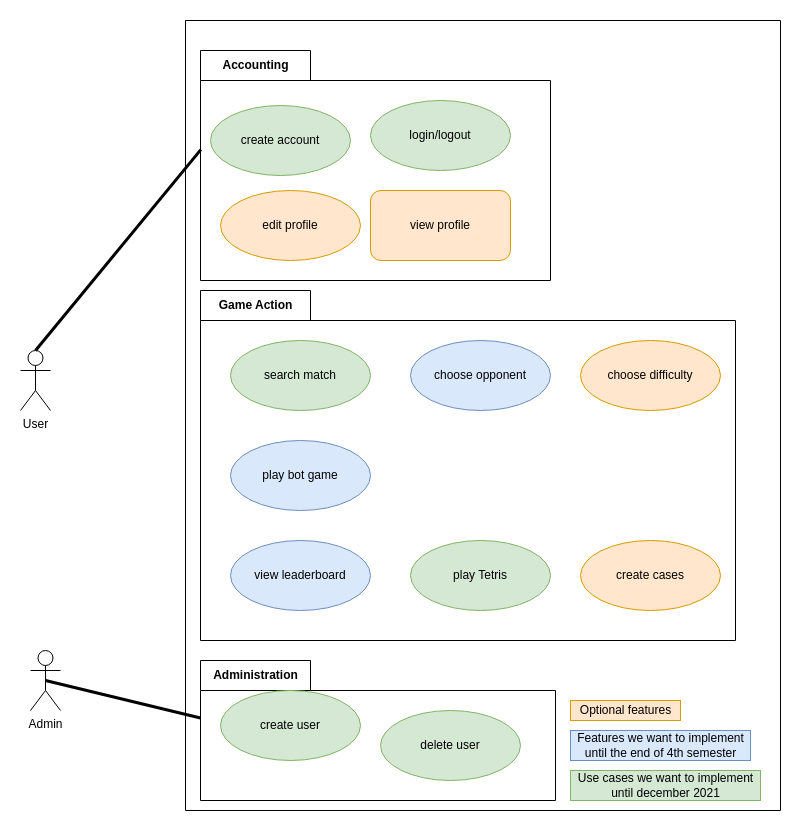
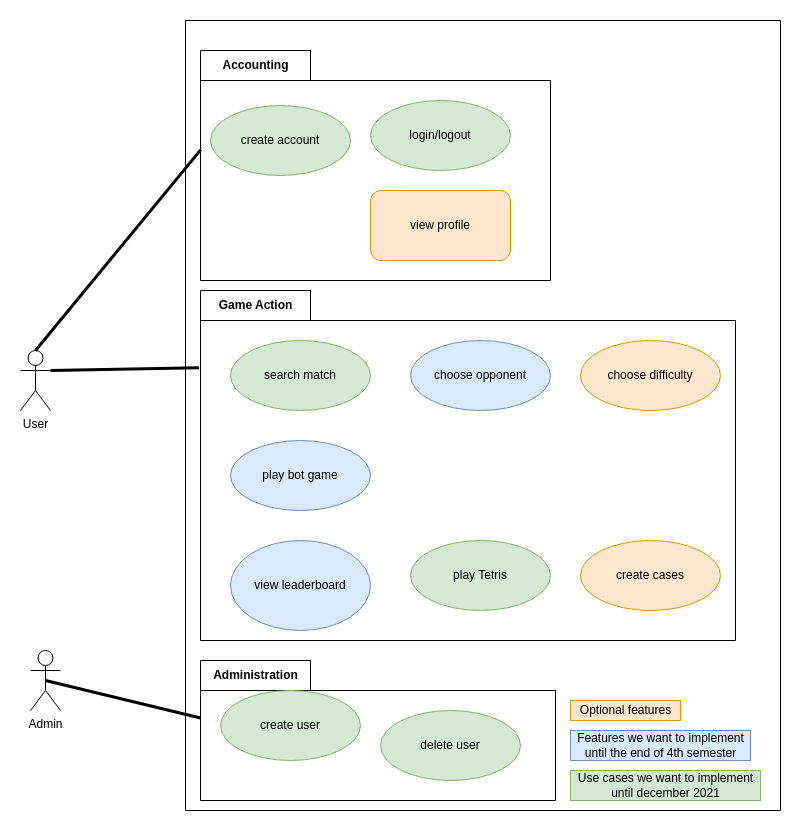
(291, 226) -> none
none -> (125, 369)
(301, 576) -> (301, 586)
